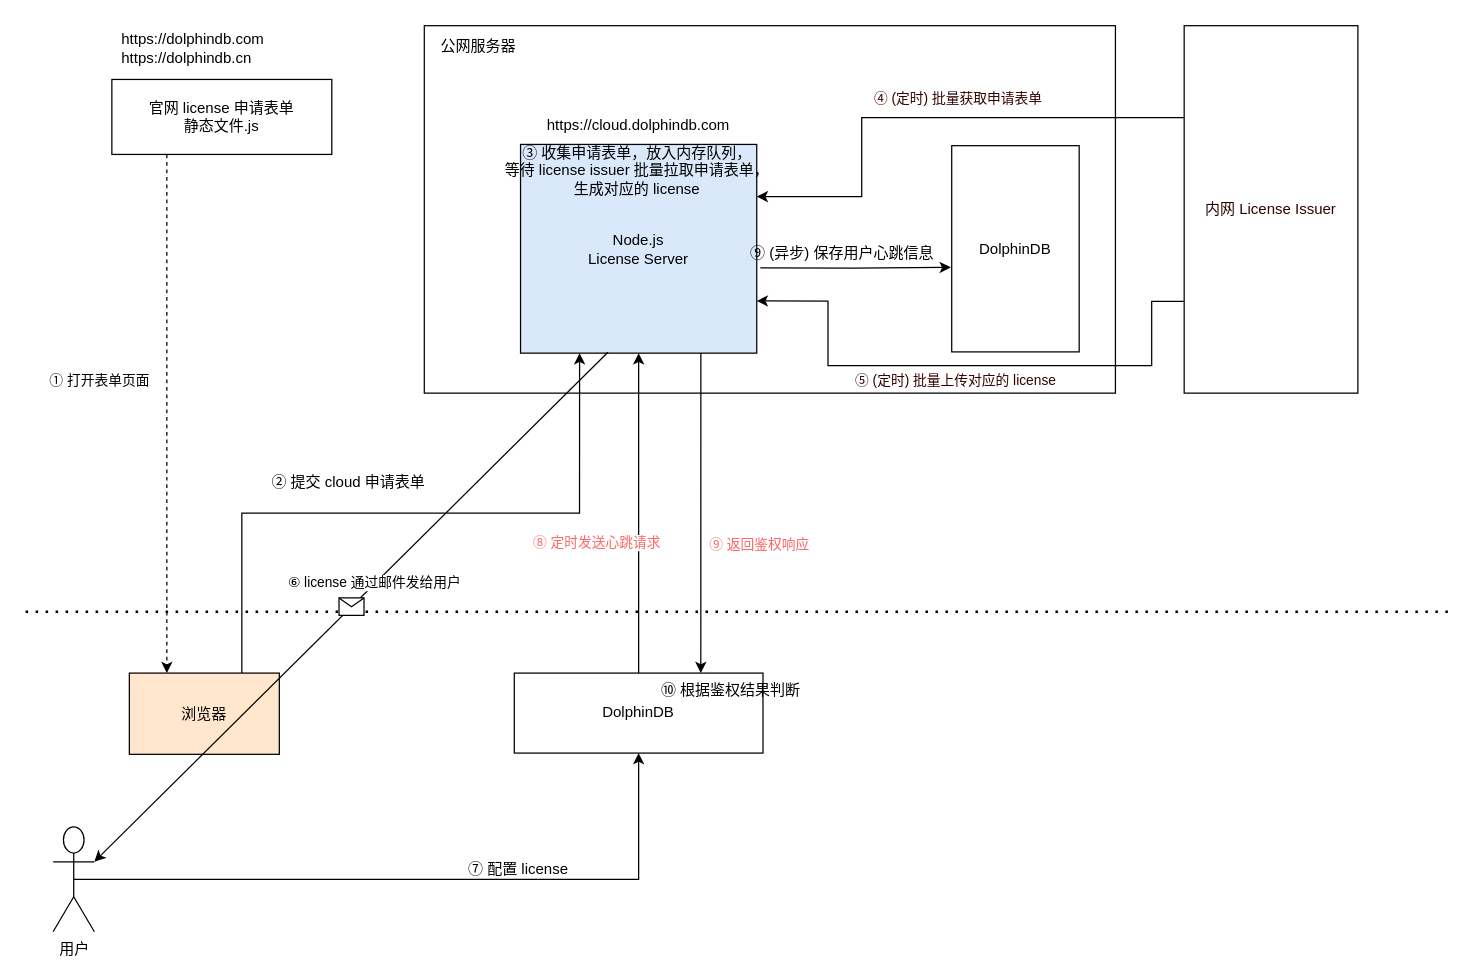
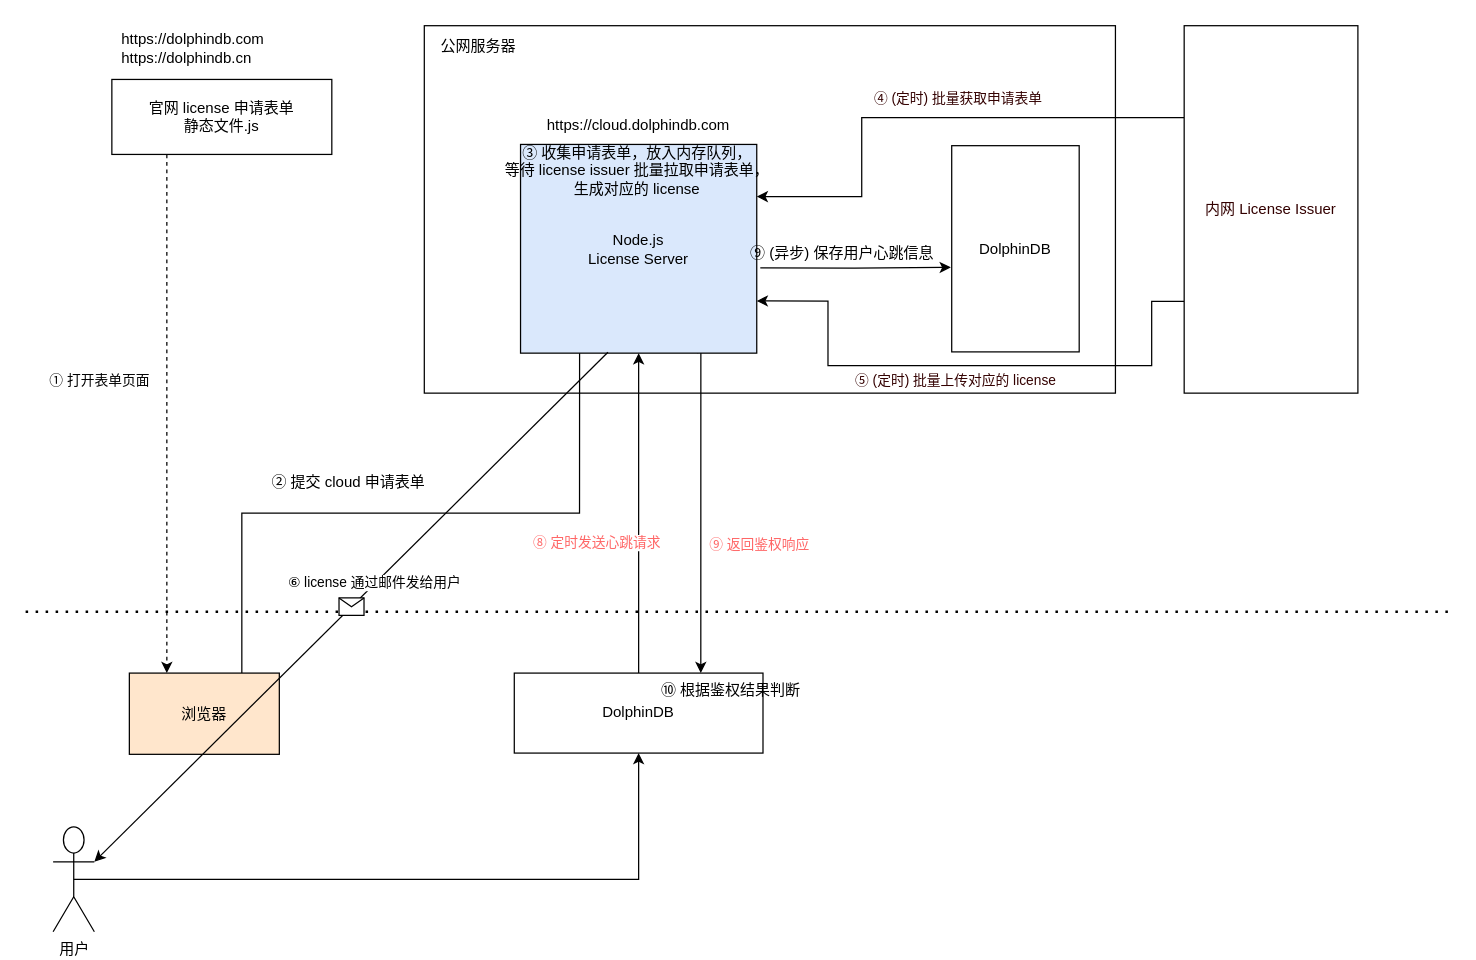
(580, 363) -> (580, 359)
(518, 869) -> none
